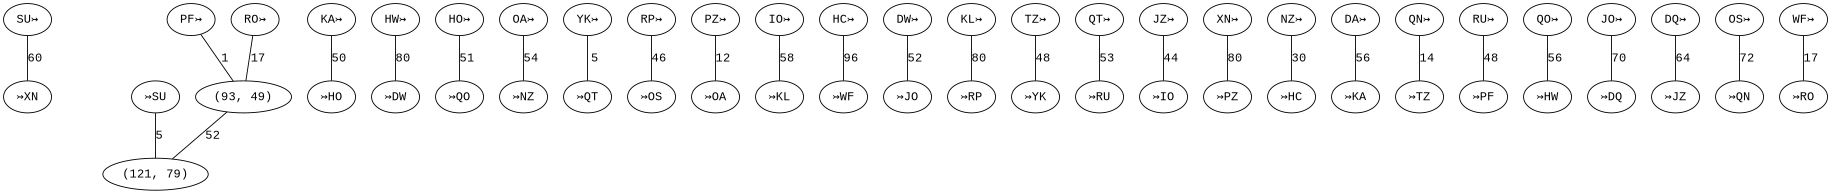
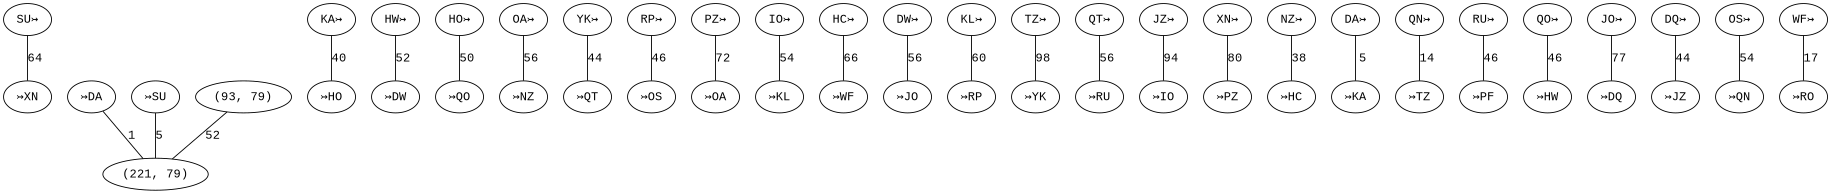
(191, 20) -> none
(255, 20) -> none
(35, 58) -> (35, 58)
(339, 58) -> (339, 58)
(403, 58) -> (403, 58)
(467, 58) -> (467, 58)
(531, 58) -> (531, 58)
(595, 58) -> (595, 58)
(723, 58) -> (723, 58)
(787, 58) -> (787, 58)
(851, 58) -> (851, 58)
(915, 58) -> (915, 58)
(979, 58) -> (979, 58)
(1043, 58) -> (1043, 58)
(1107, 58) -> (1107, 58)
(1171, 58) -> (1171, 58)
(1299, 58) -> (1299, 58)
(1363, 58) -> (1363, 58)
(1491, 58) -> (1491, 58)
(1555, 58) -> (1555, 58)
(1619, 58) -> (1619, 58)
(1683, 58) -> (1683, 58)
(1747, 58) -> (1747, 58)
none -> (92, 97)
(244, 97) -> (244, 97)
(156, 174) -> (156, 174)
